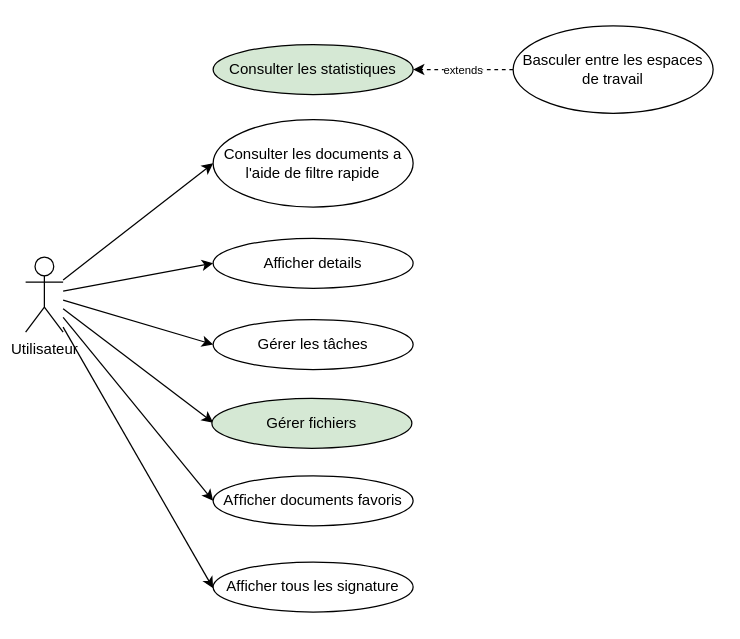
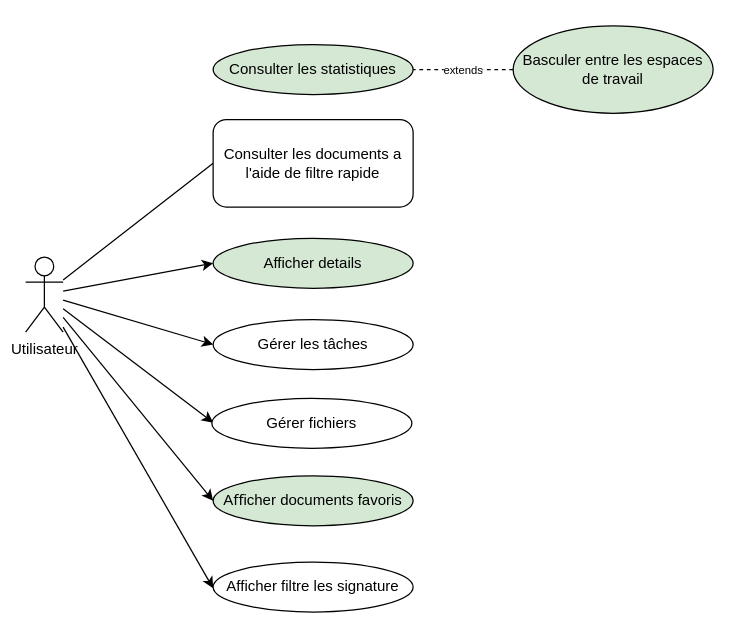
(423, 69) -> (419, 69)
(613, 69) -> (613, 69)
(313, 163) -> (313, 163)
(206, 169) -> (209, 166)
(313, 263) -> (313, 263)
(312, 423) -> (312, 423)
(313, 501) -> (313, 501)
(313, 587) -> (313, 587)
